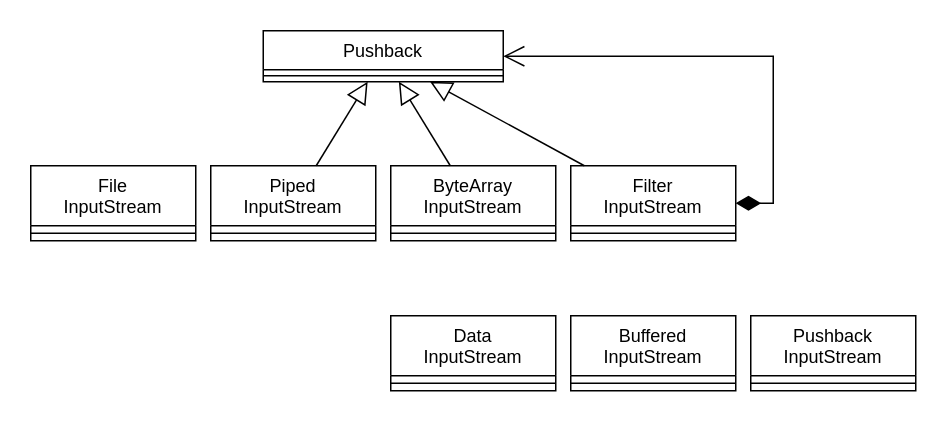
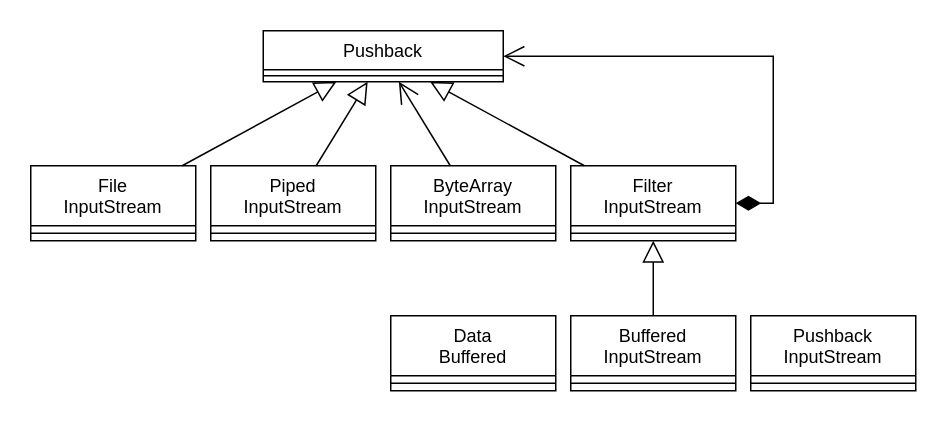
(410, 101) -> (406, 93)
none -> (250, 129)
none -> (653, 289)
(473, 336) -> (473, 336)
